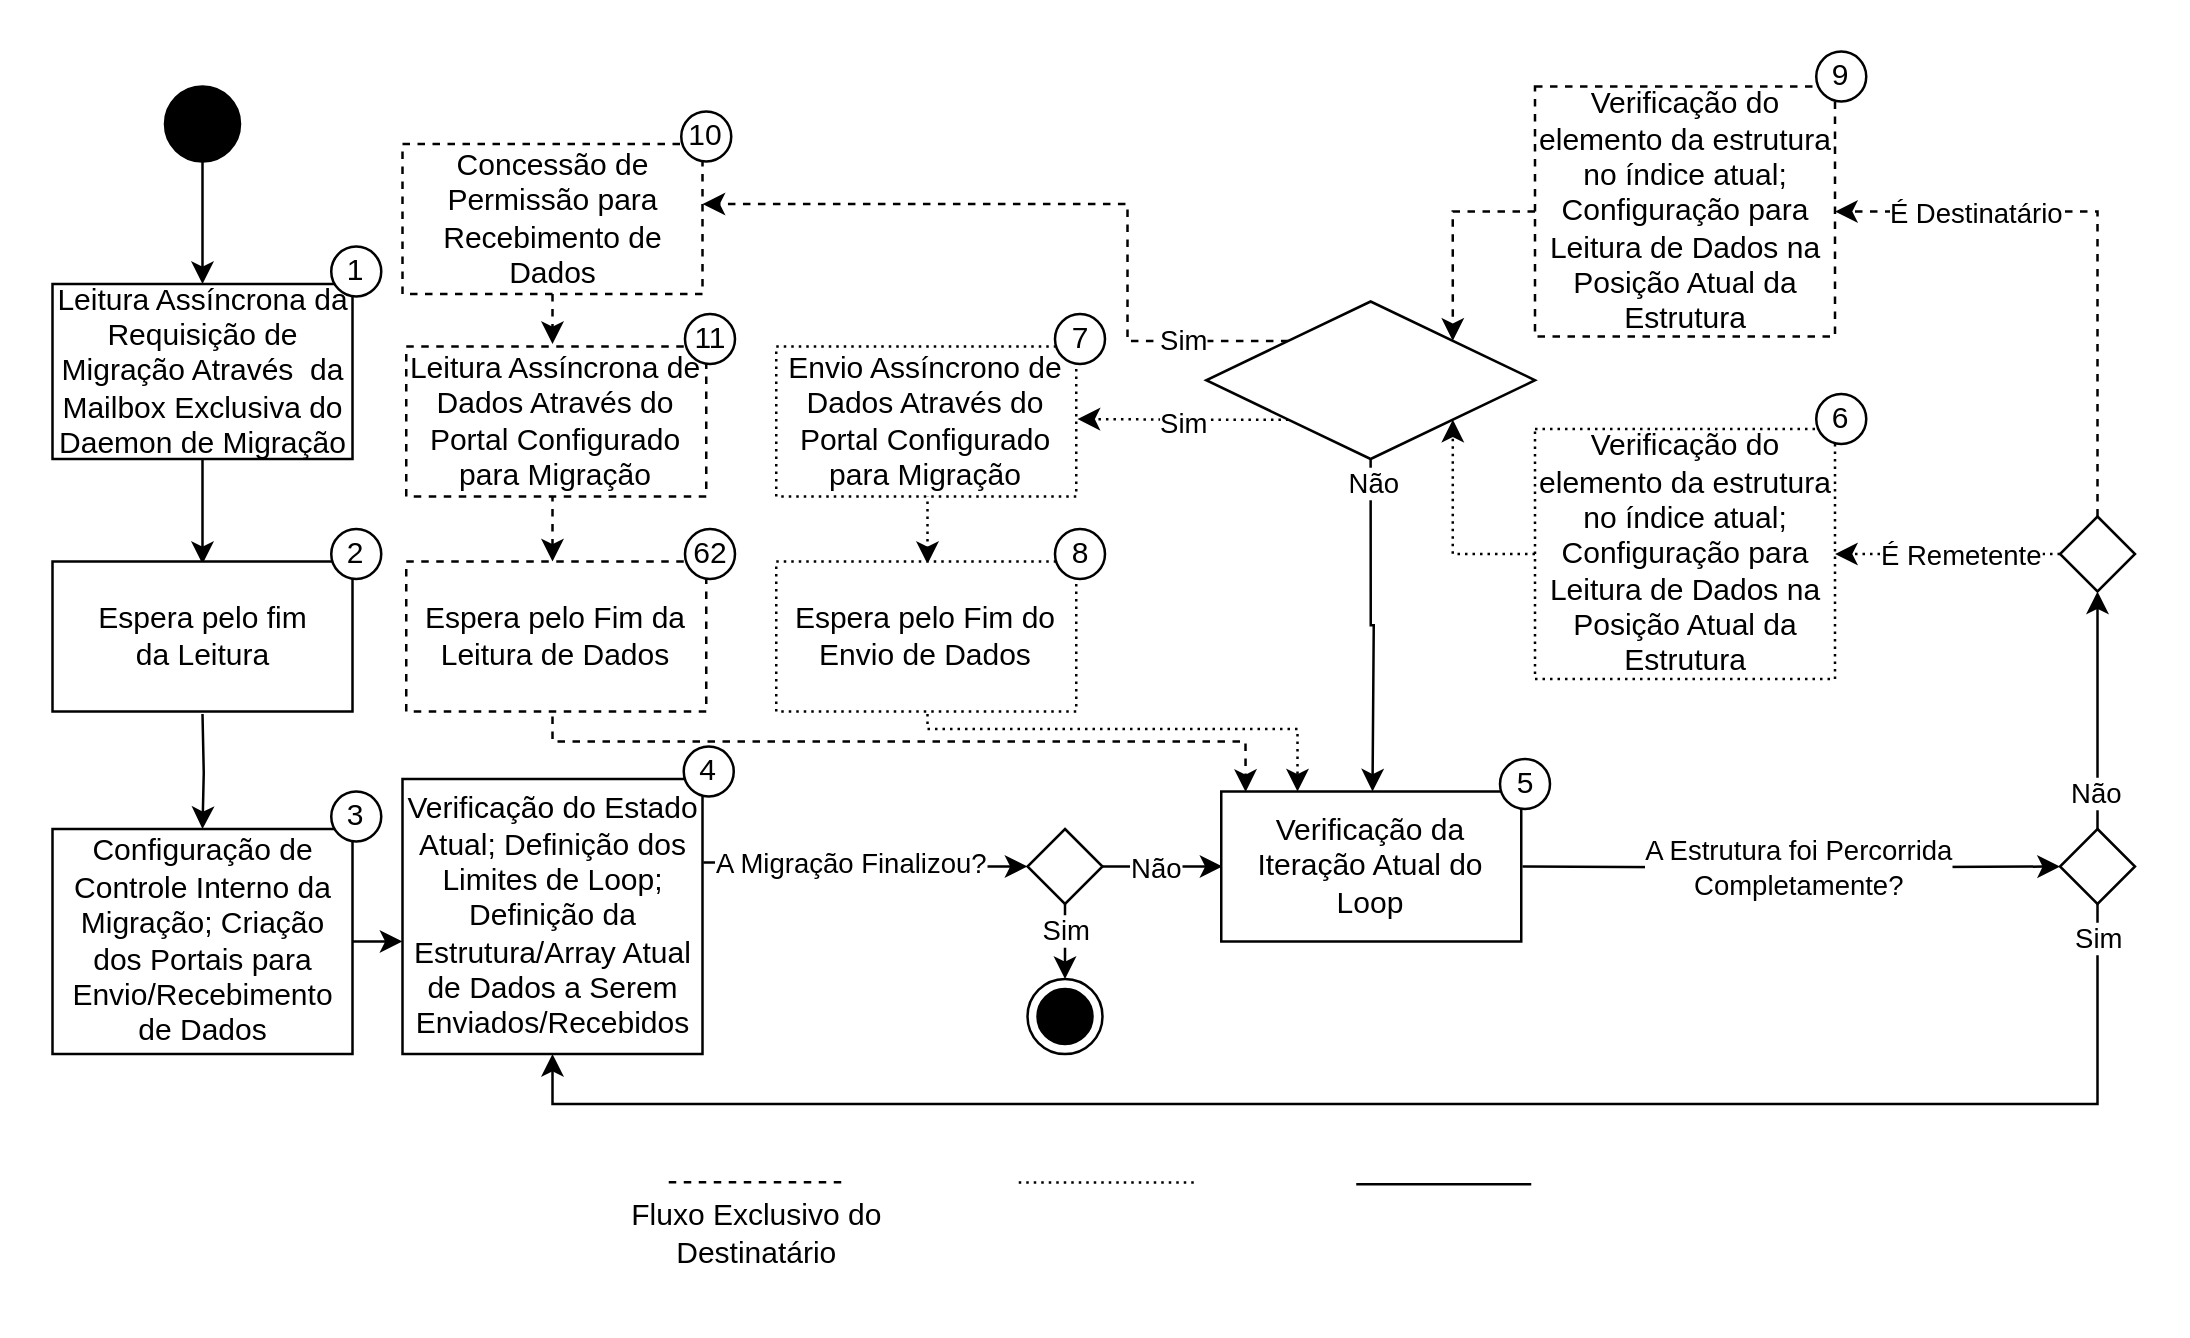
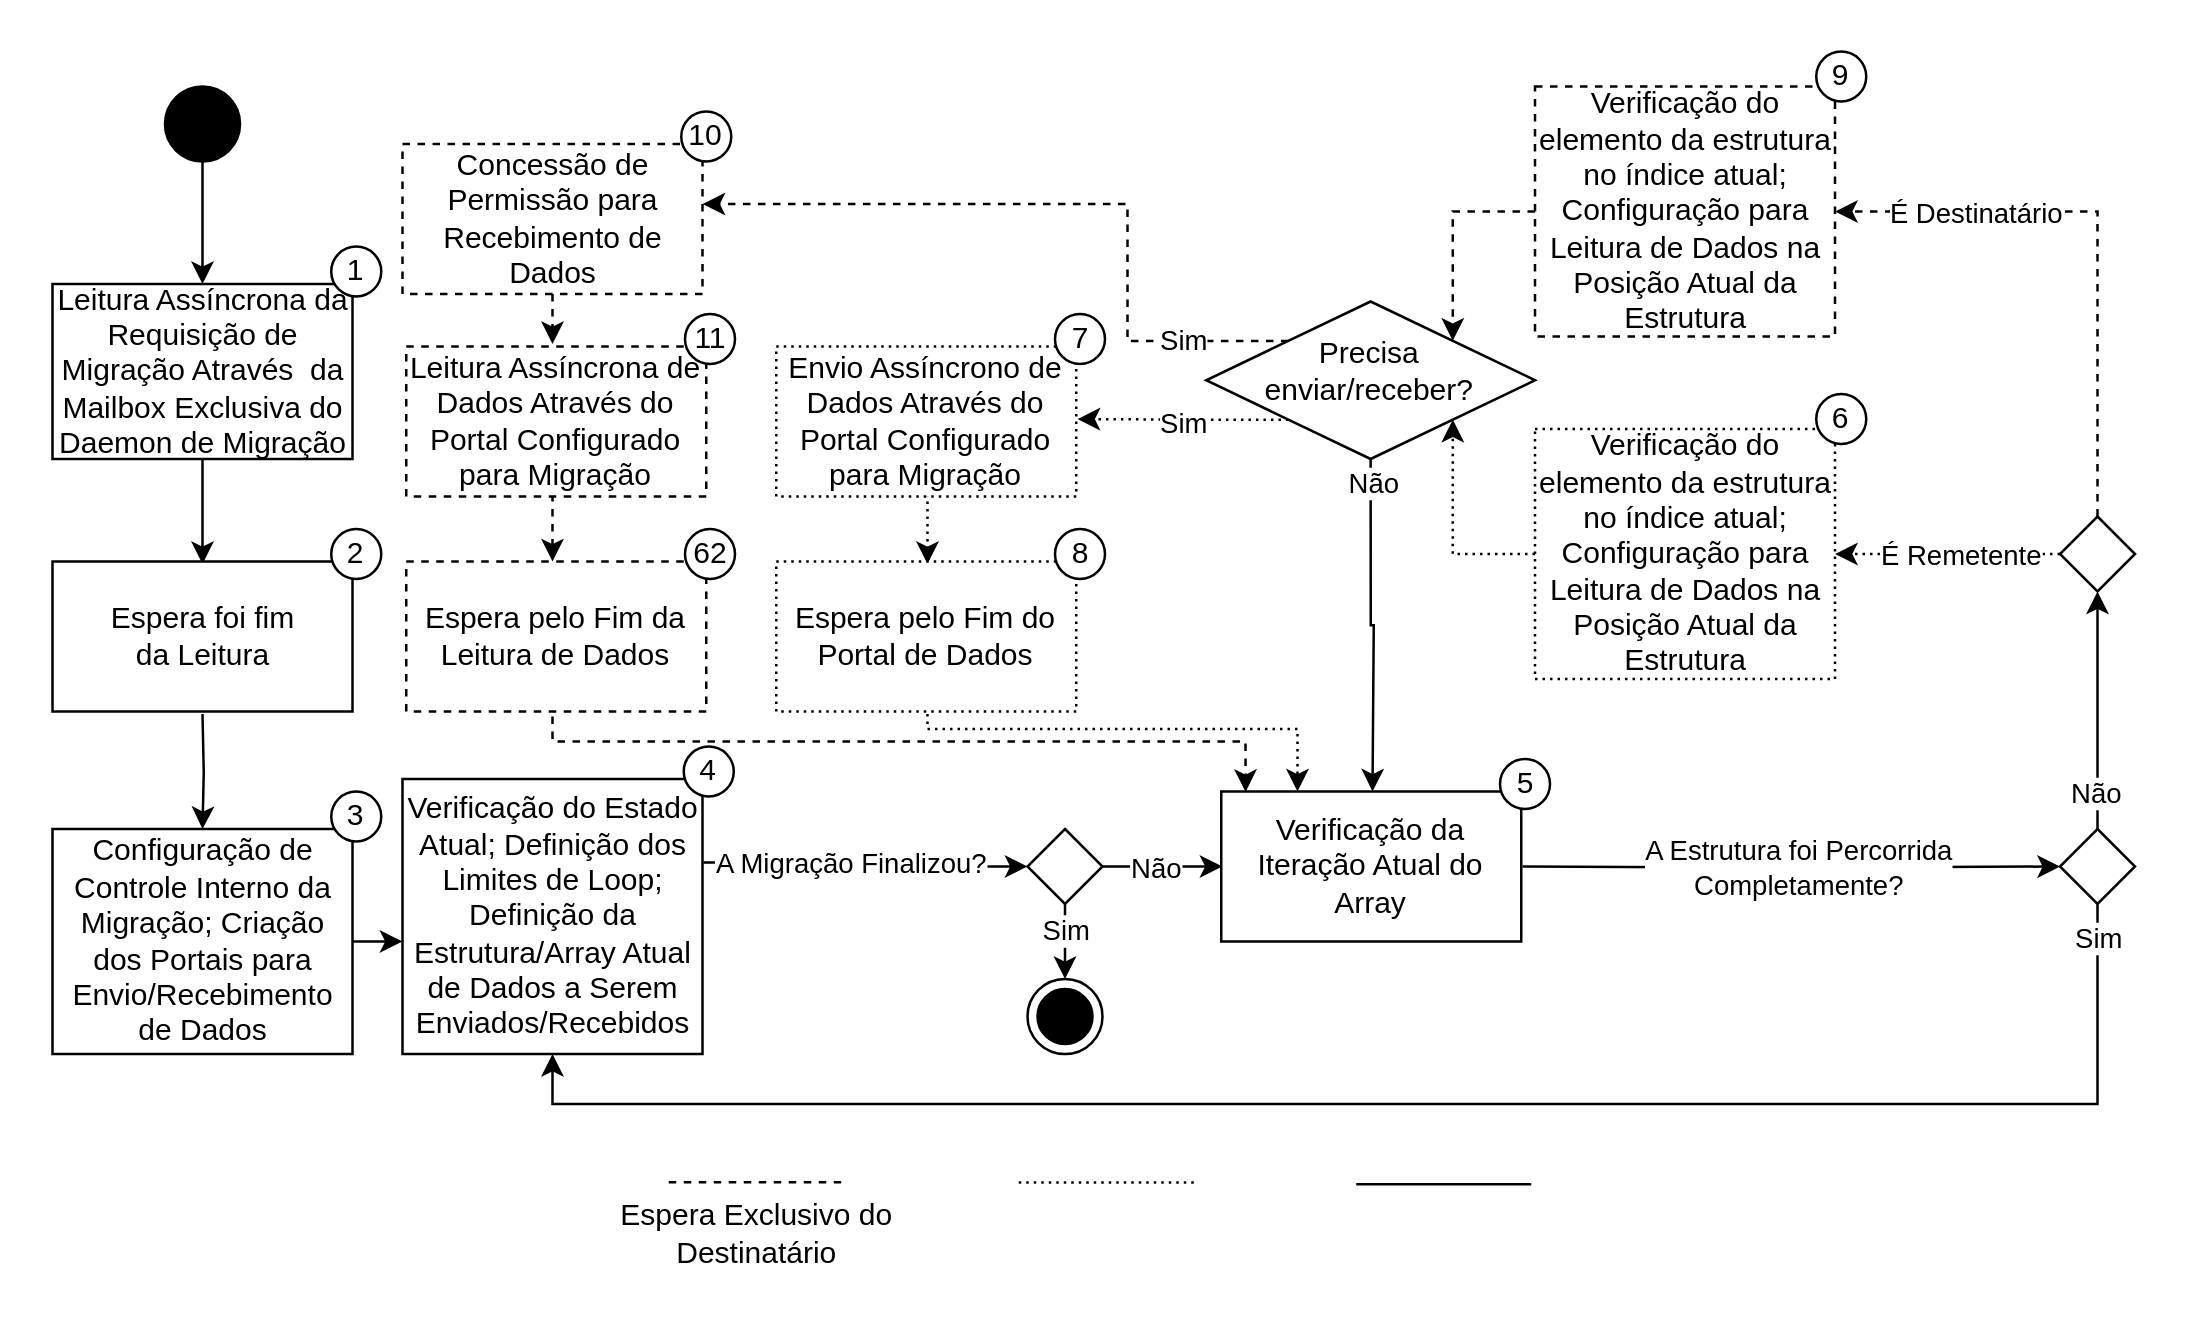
none -> (1368, 371)
(204, 636) -> (204, 636)
(926, 636) -> (926, 636)
(1371, 866) -> (1371, 866)
(758, 1234) -> (758, 1234)
